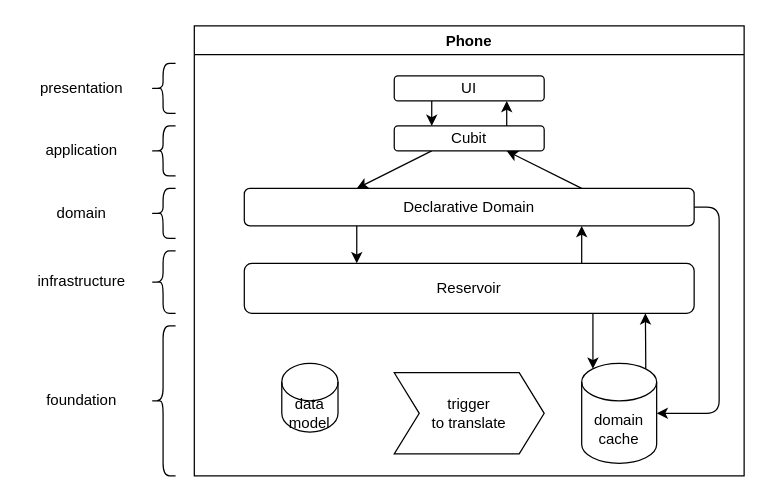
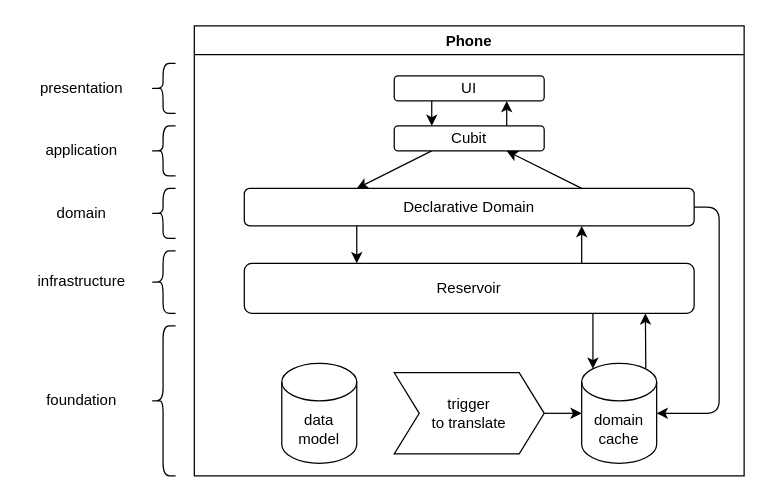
(310, 398) -> (319, 413)
none -> (559, 413)
